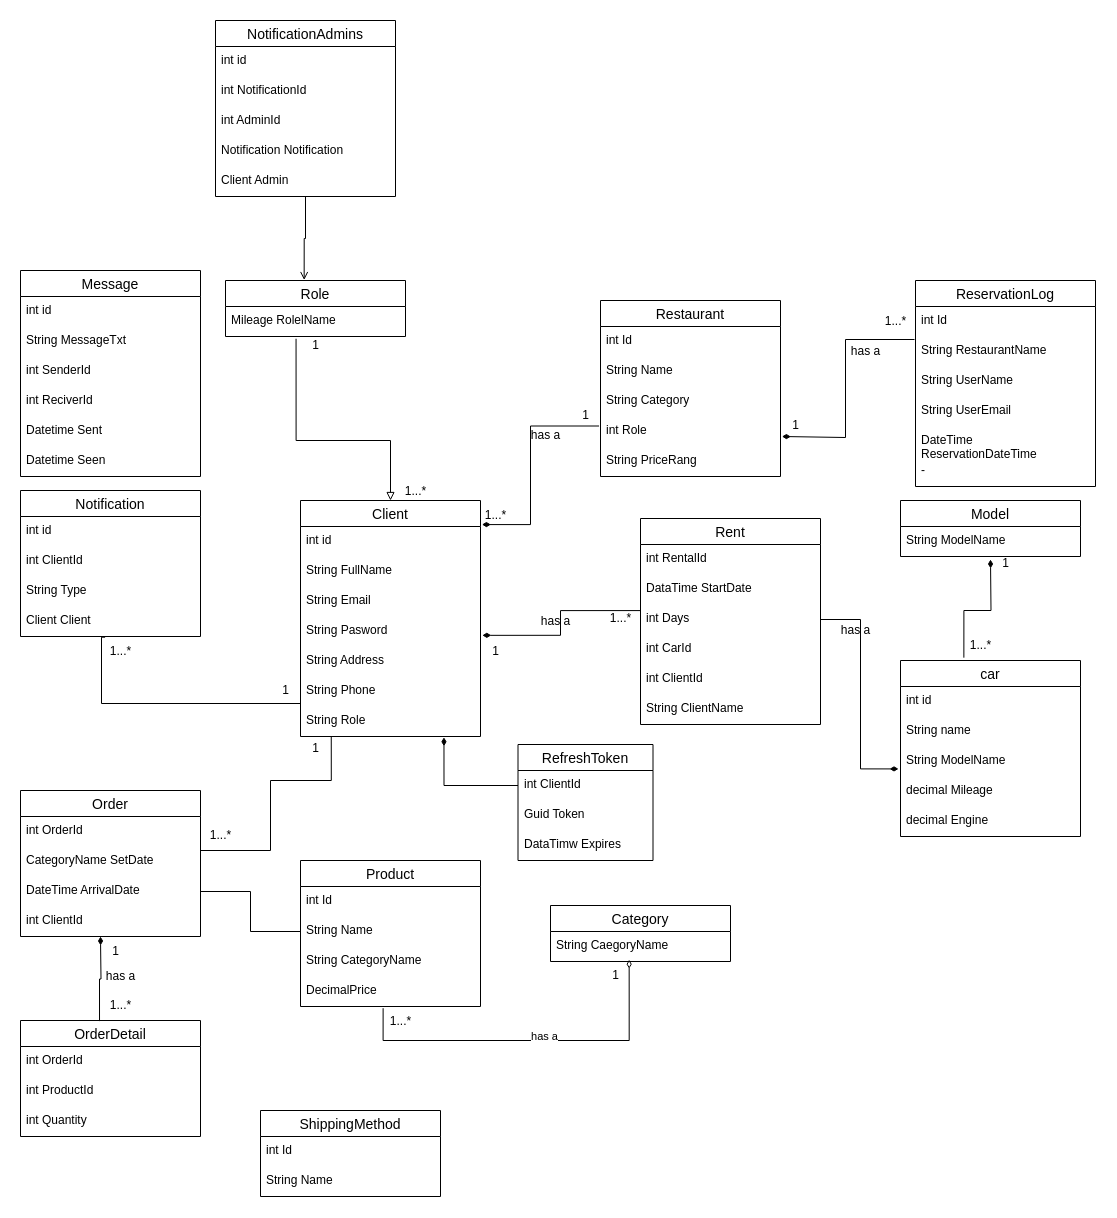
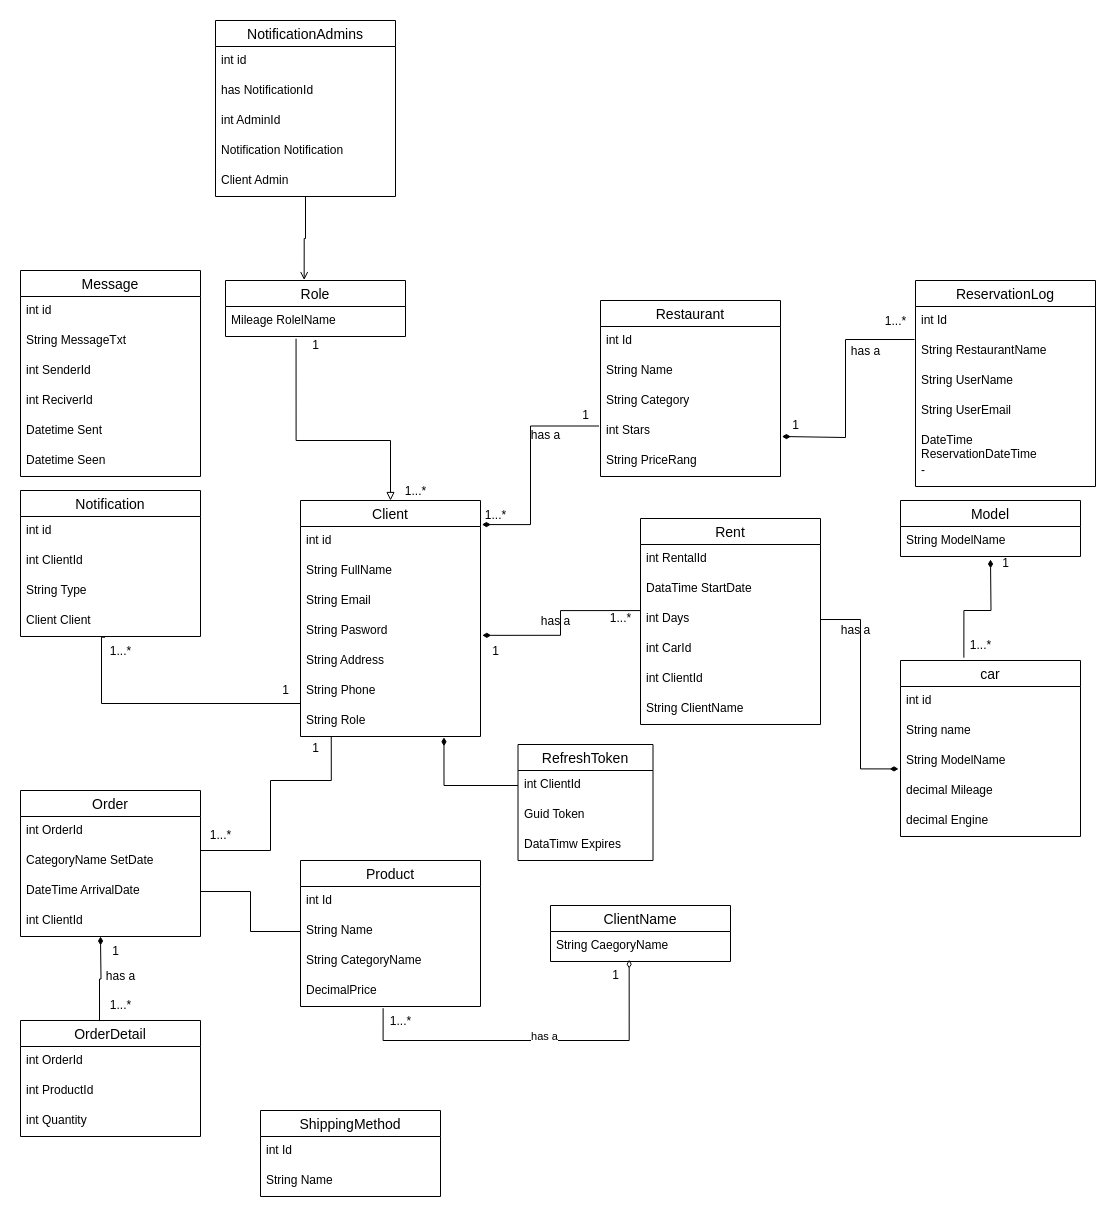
(274, 91) -> (276, 91)
(629, 431) -> (634, 431)
(640, 919) -> (640, 919)
